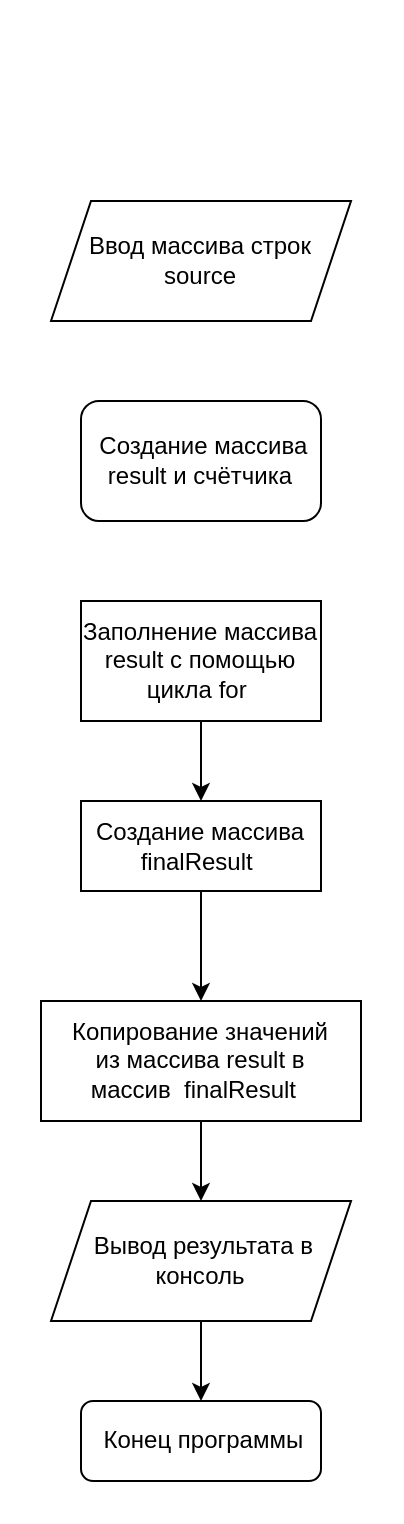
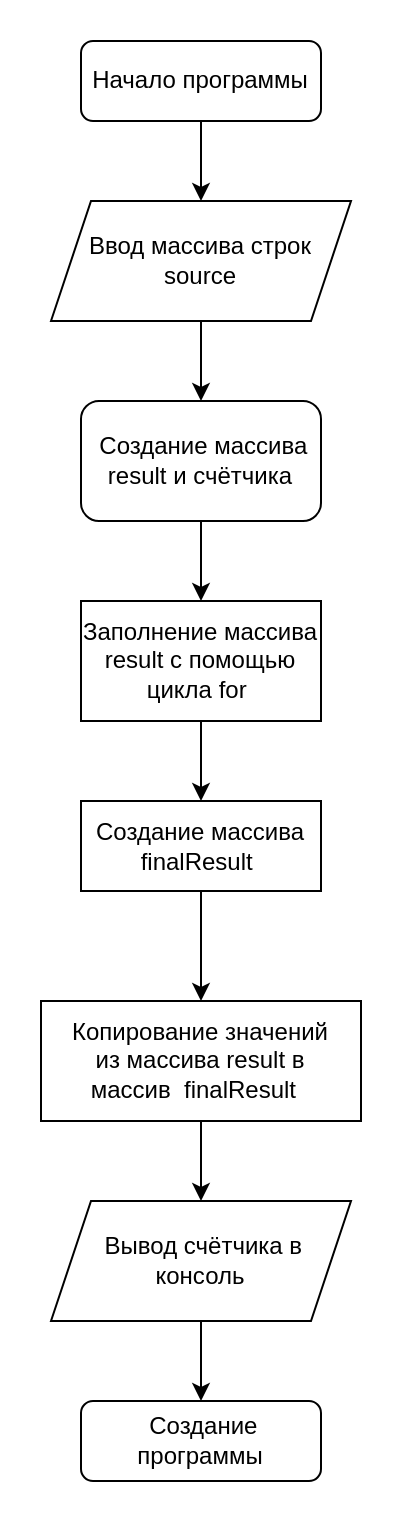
none -> (201, 81)
none -> (201, 154)
none -> (201, 354)
none -> (201, 554)
(201, 1261) -> (201, 1261)
(201, 1441) -> (201, 1441)
